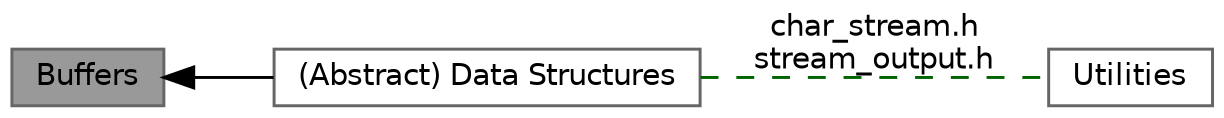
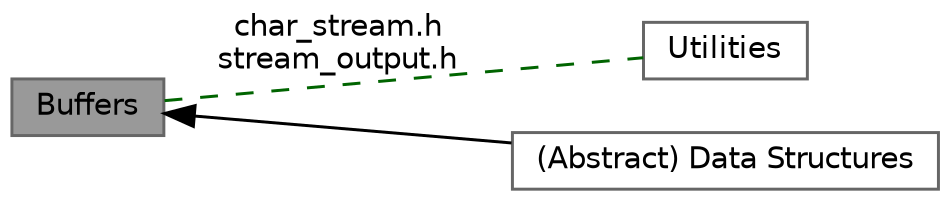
(874, 77) -> (404, 79)
